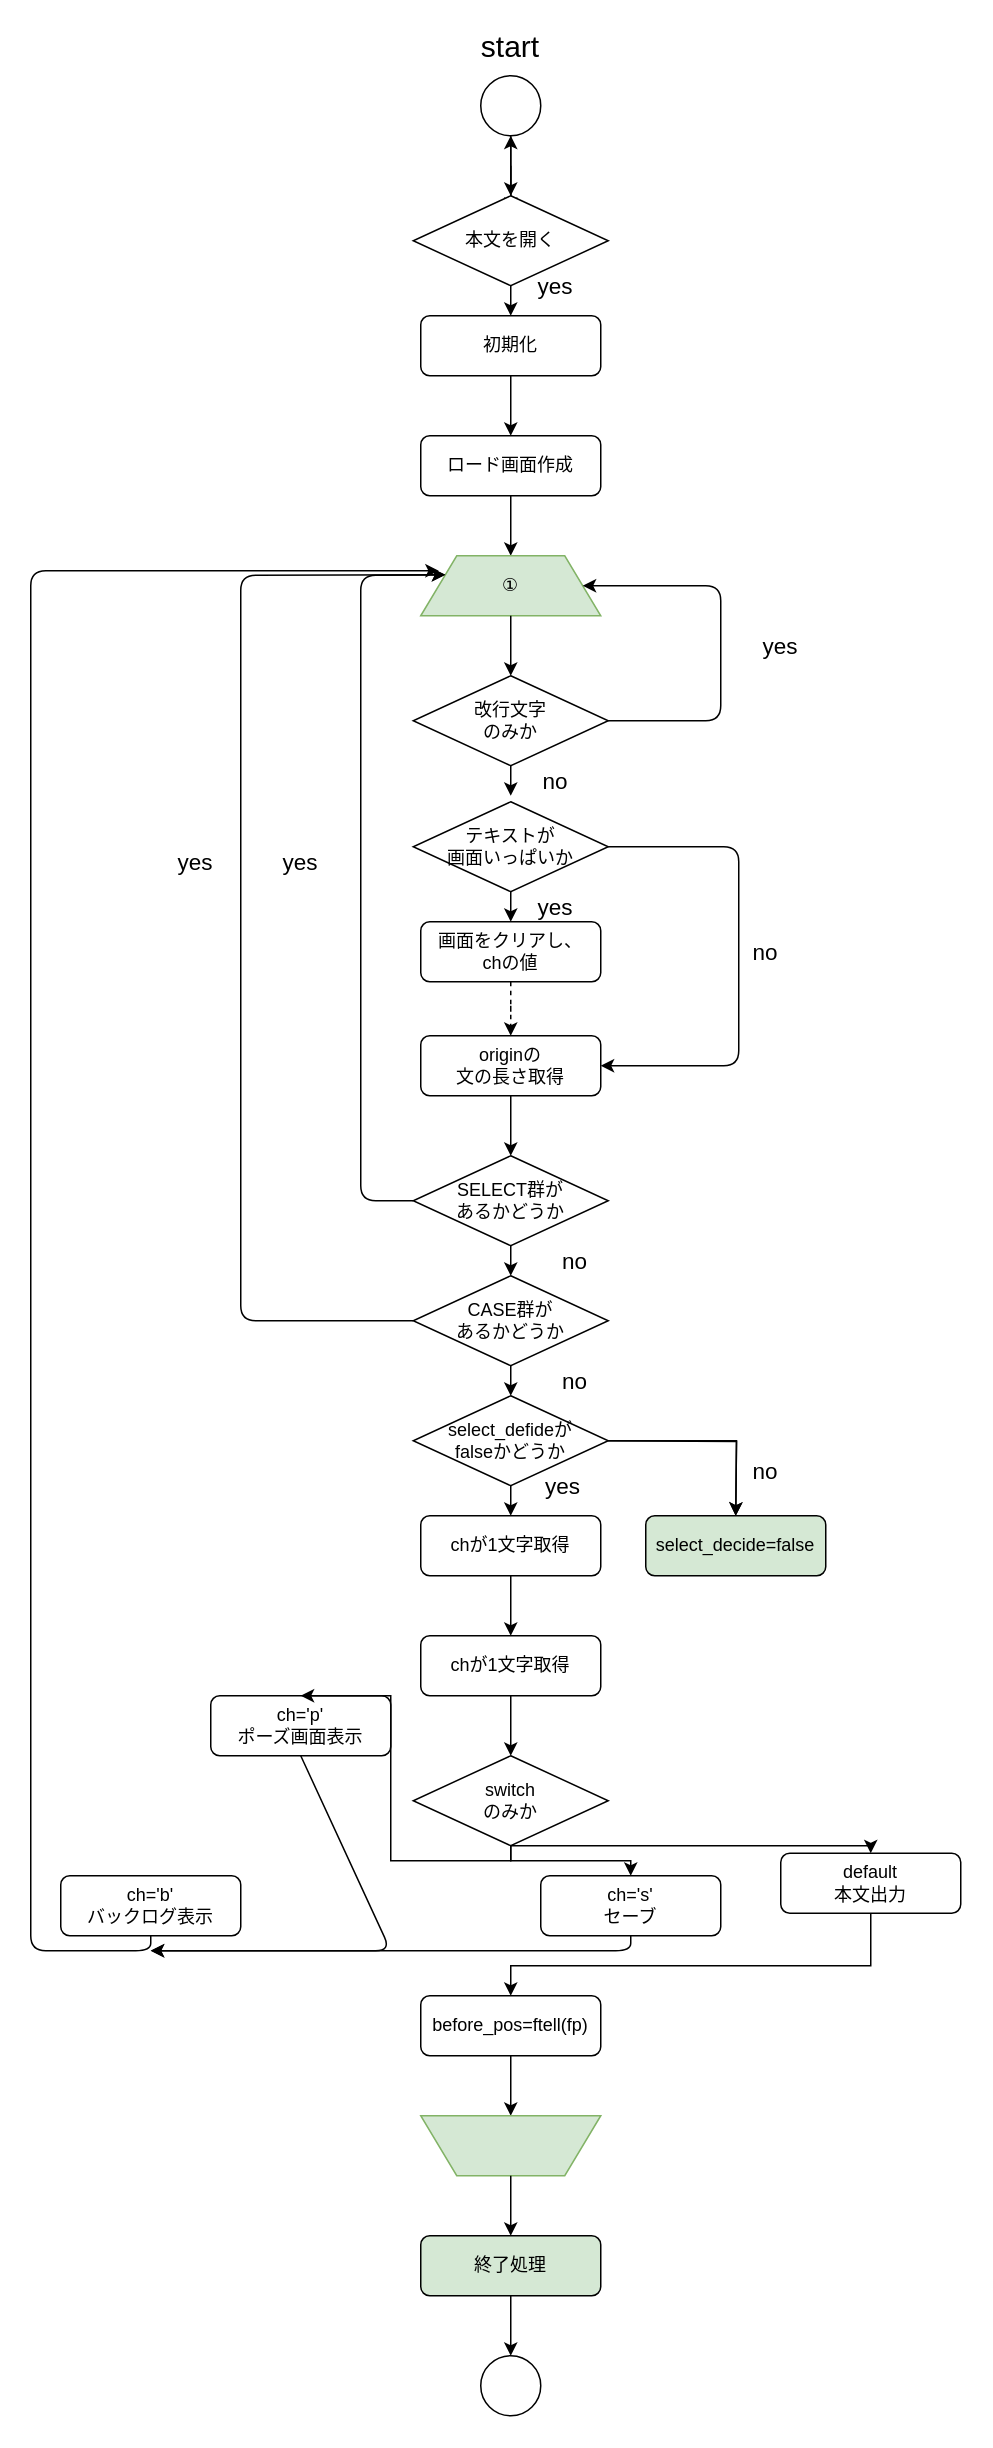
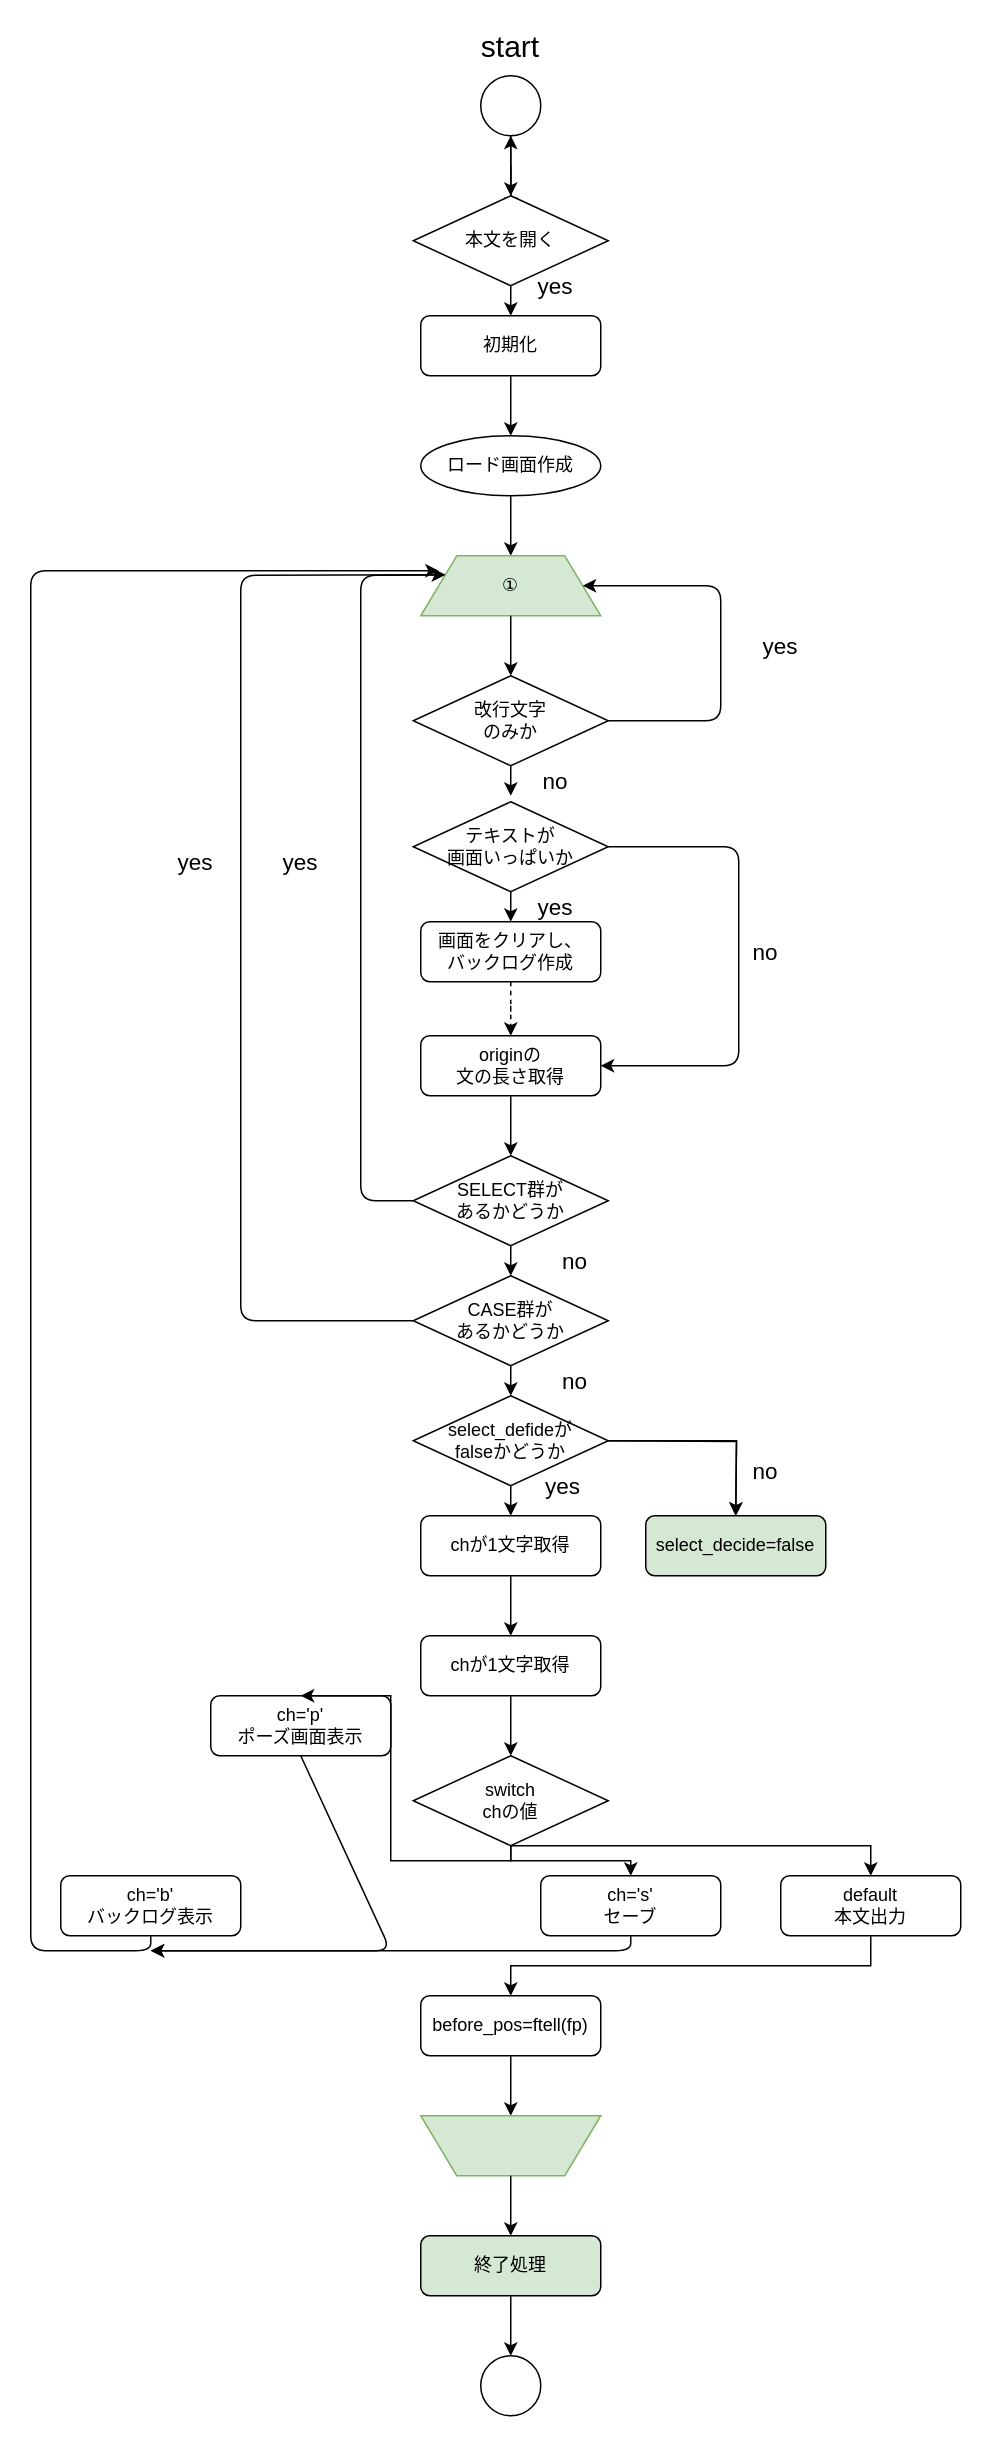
(511, 466) -> (511, 466)
(511, 952) -> (511, 952)
(511, 1801) -> (511, 1801)
(871, 1883) -> (871, 1906)
